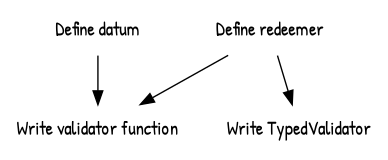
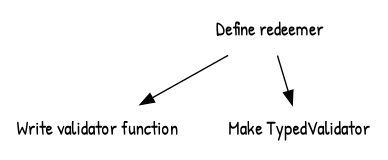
(98, 30) -> none
(299, 130) -> (299, 130)
